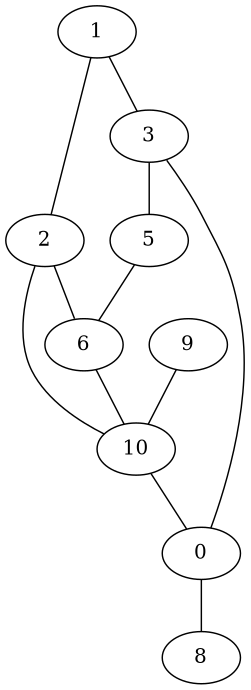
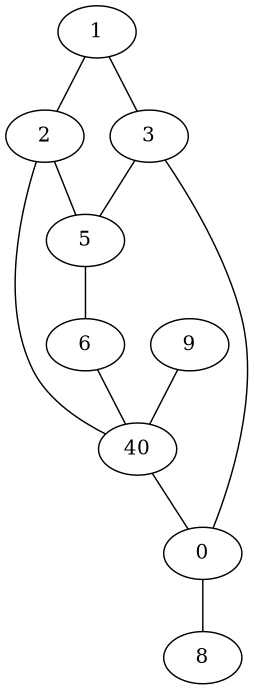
(64, 292) -> (65, 188)
(136, 449) -> (138, 449)
